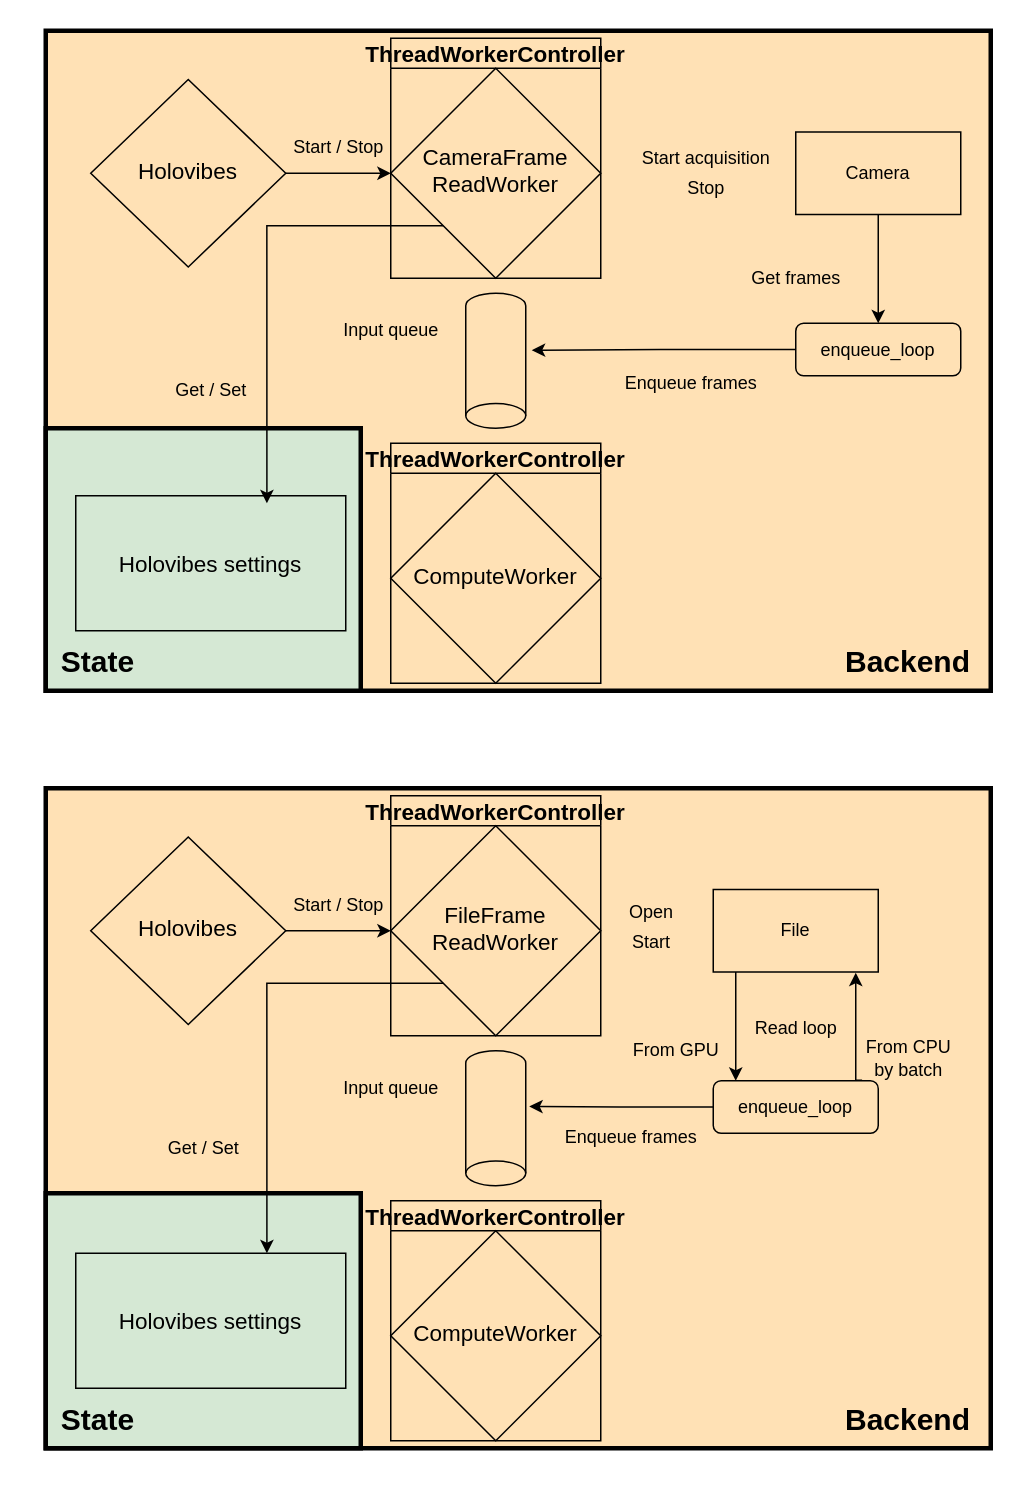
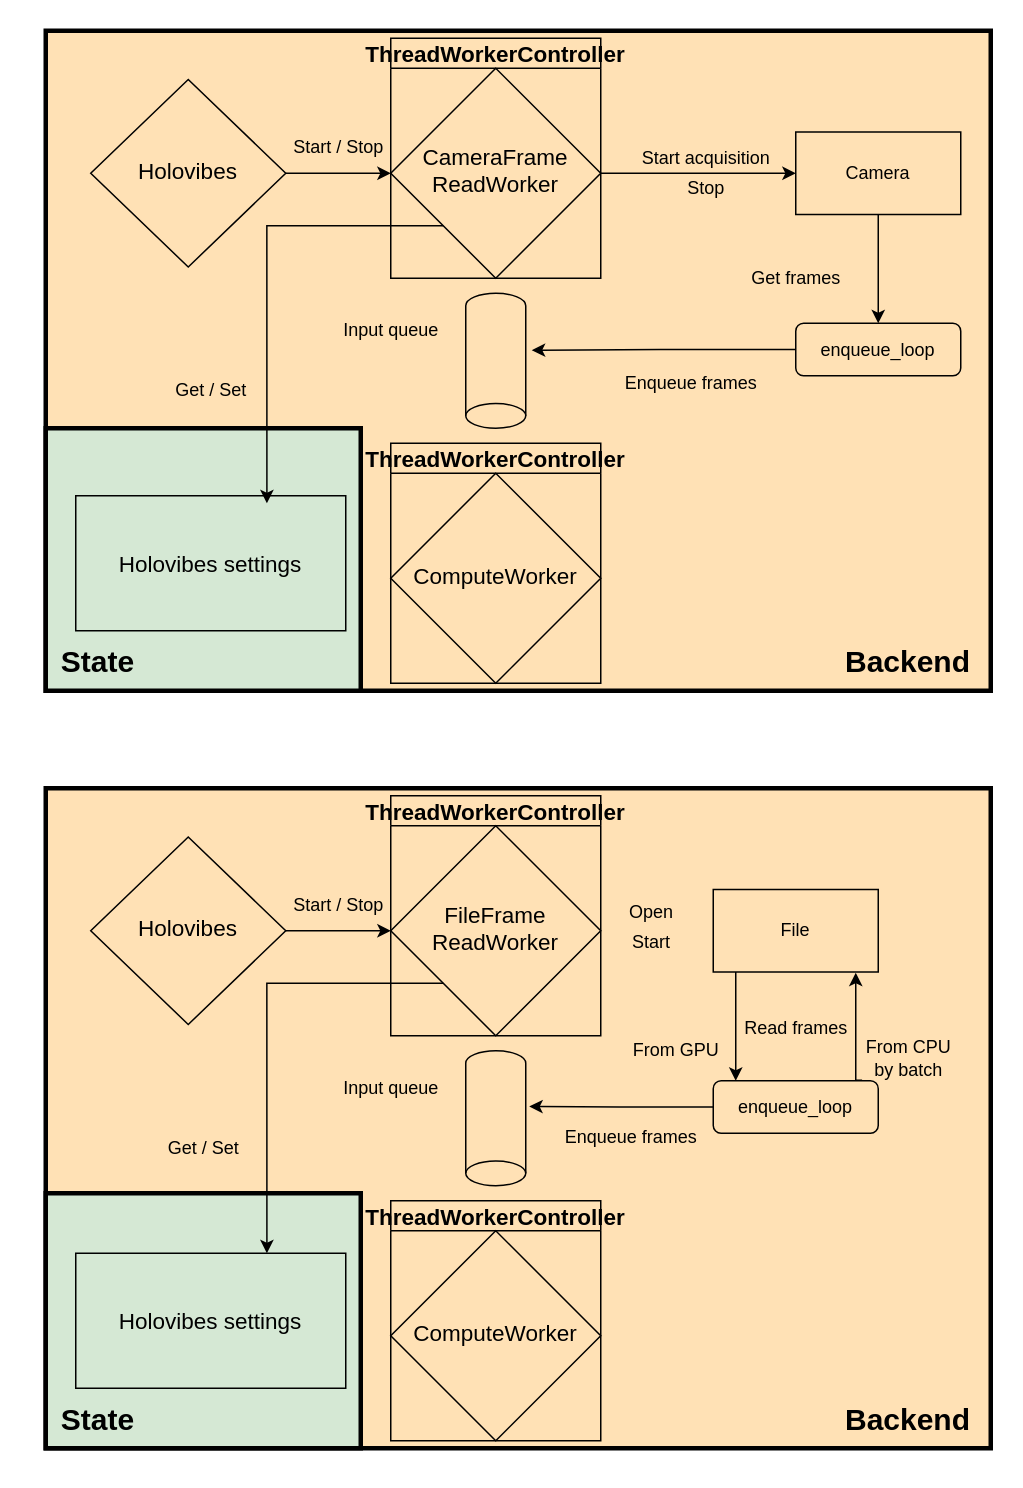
none -> (693, 173)
(797, 1028) -> (797, 1028)
